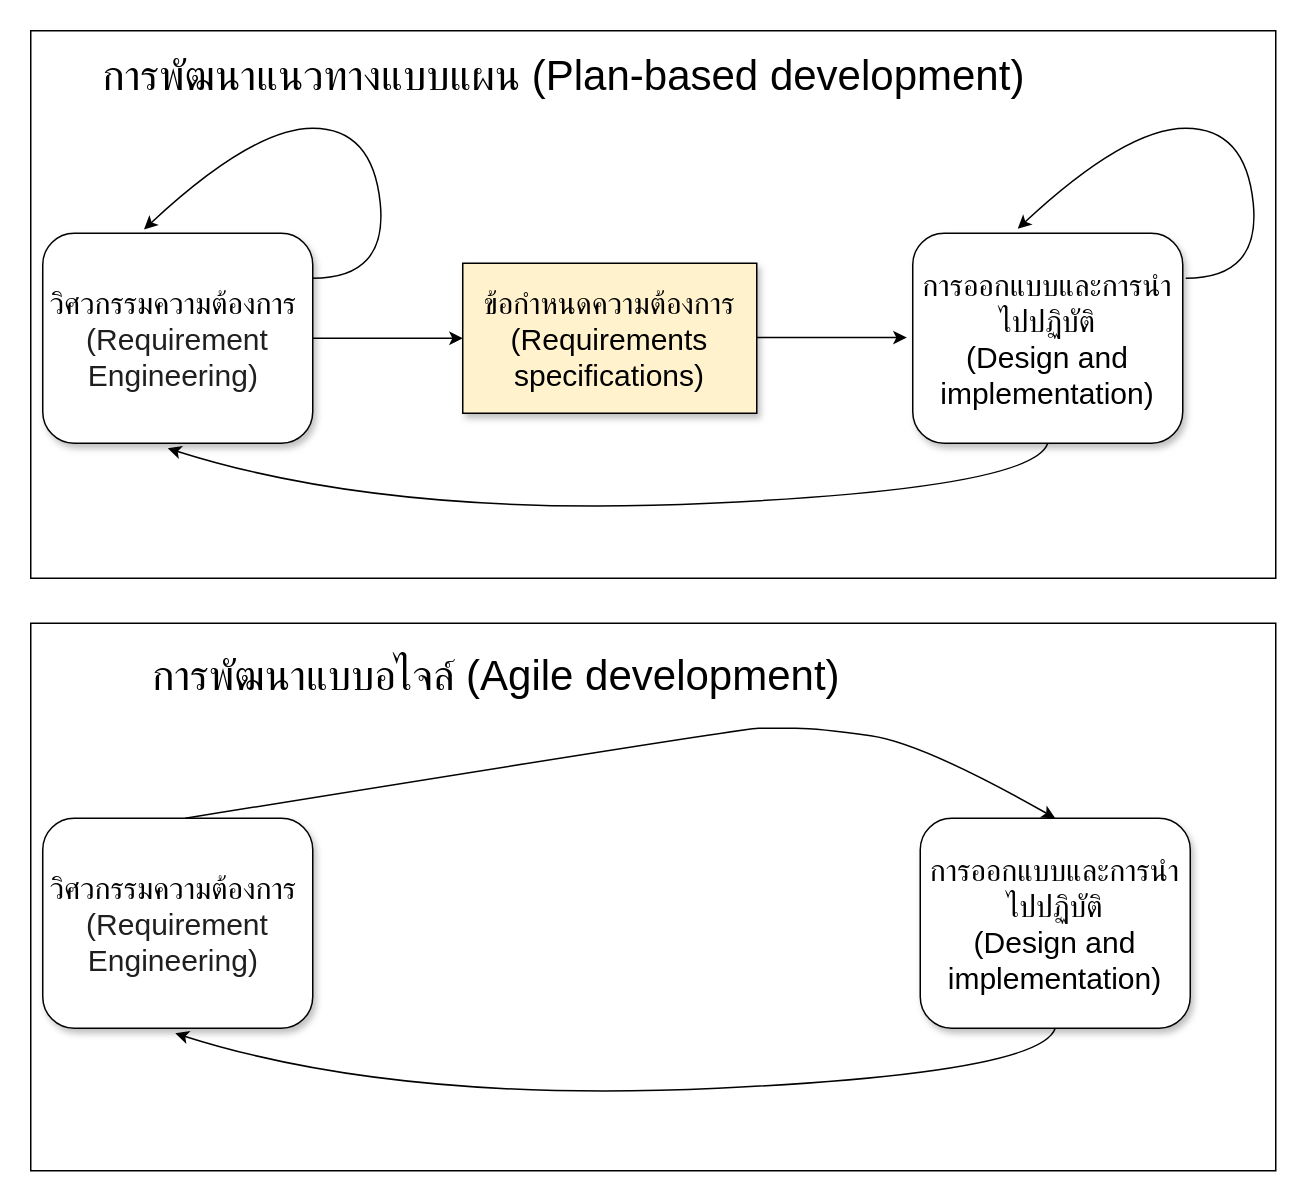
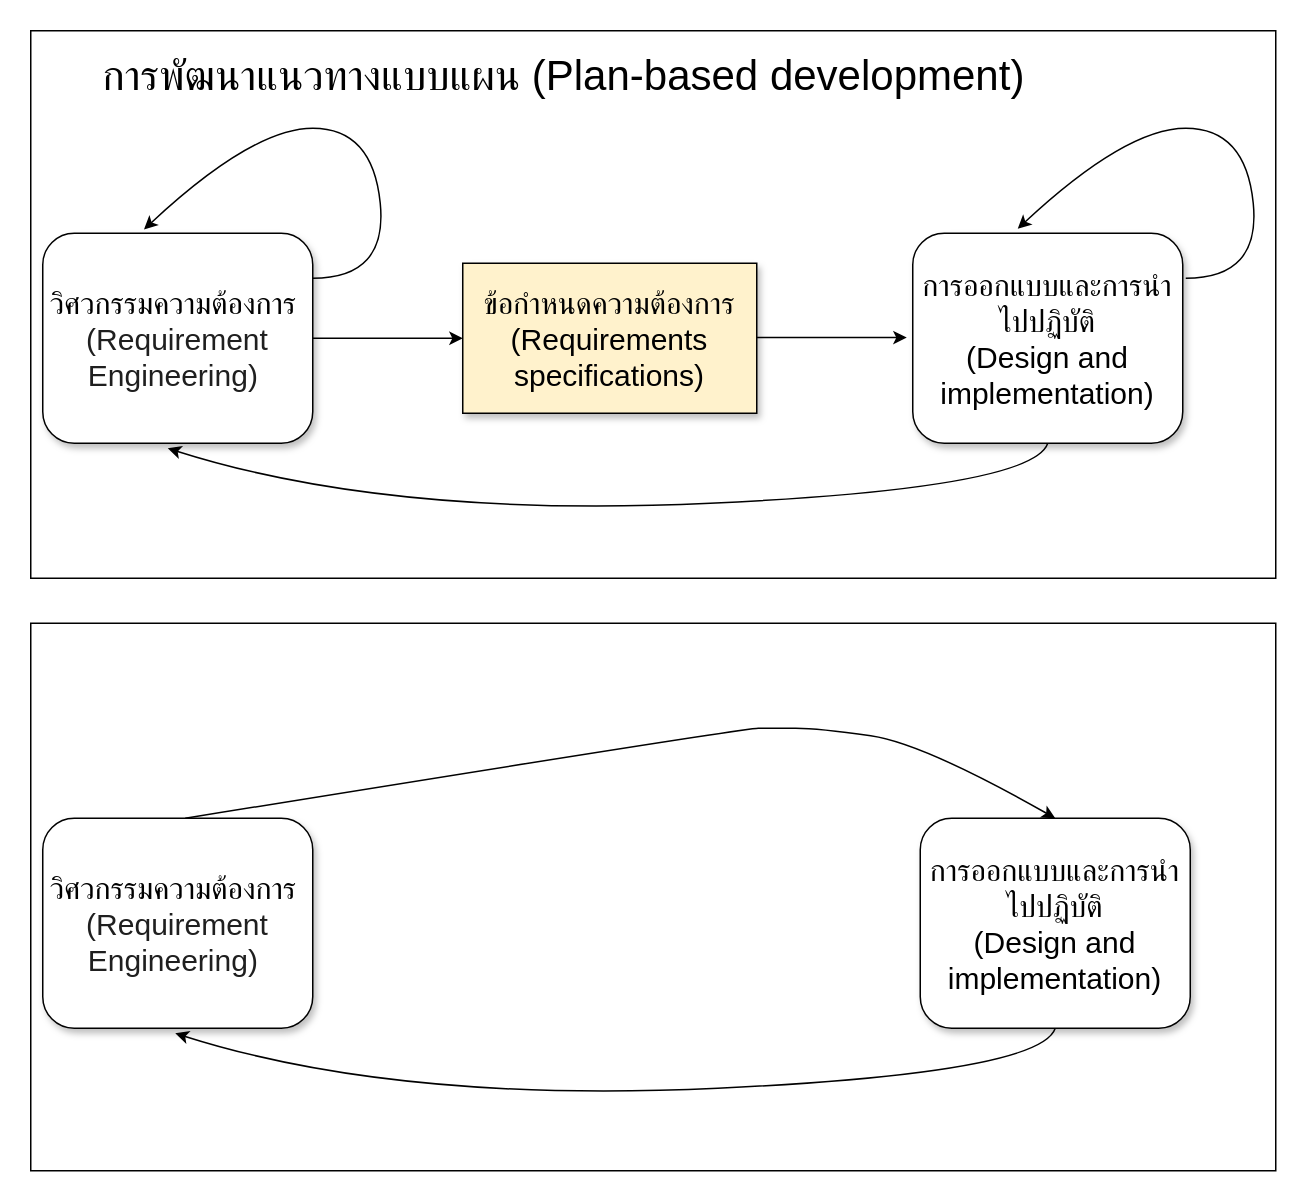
(496, 676) -> none
